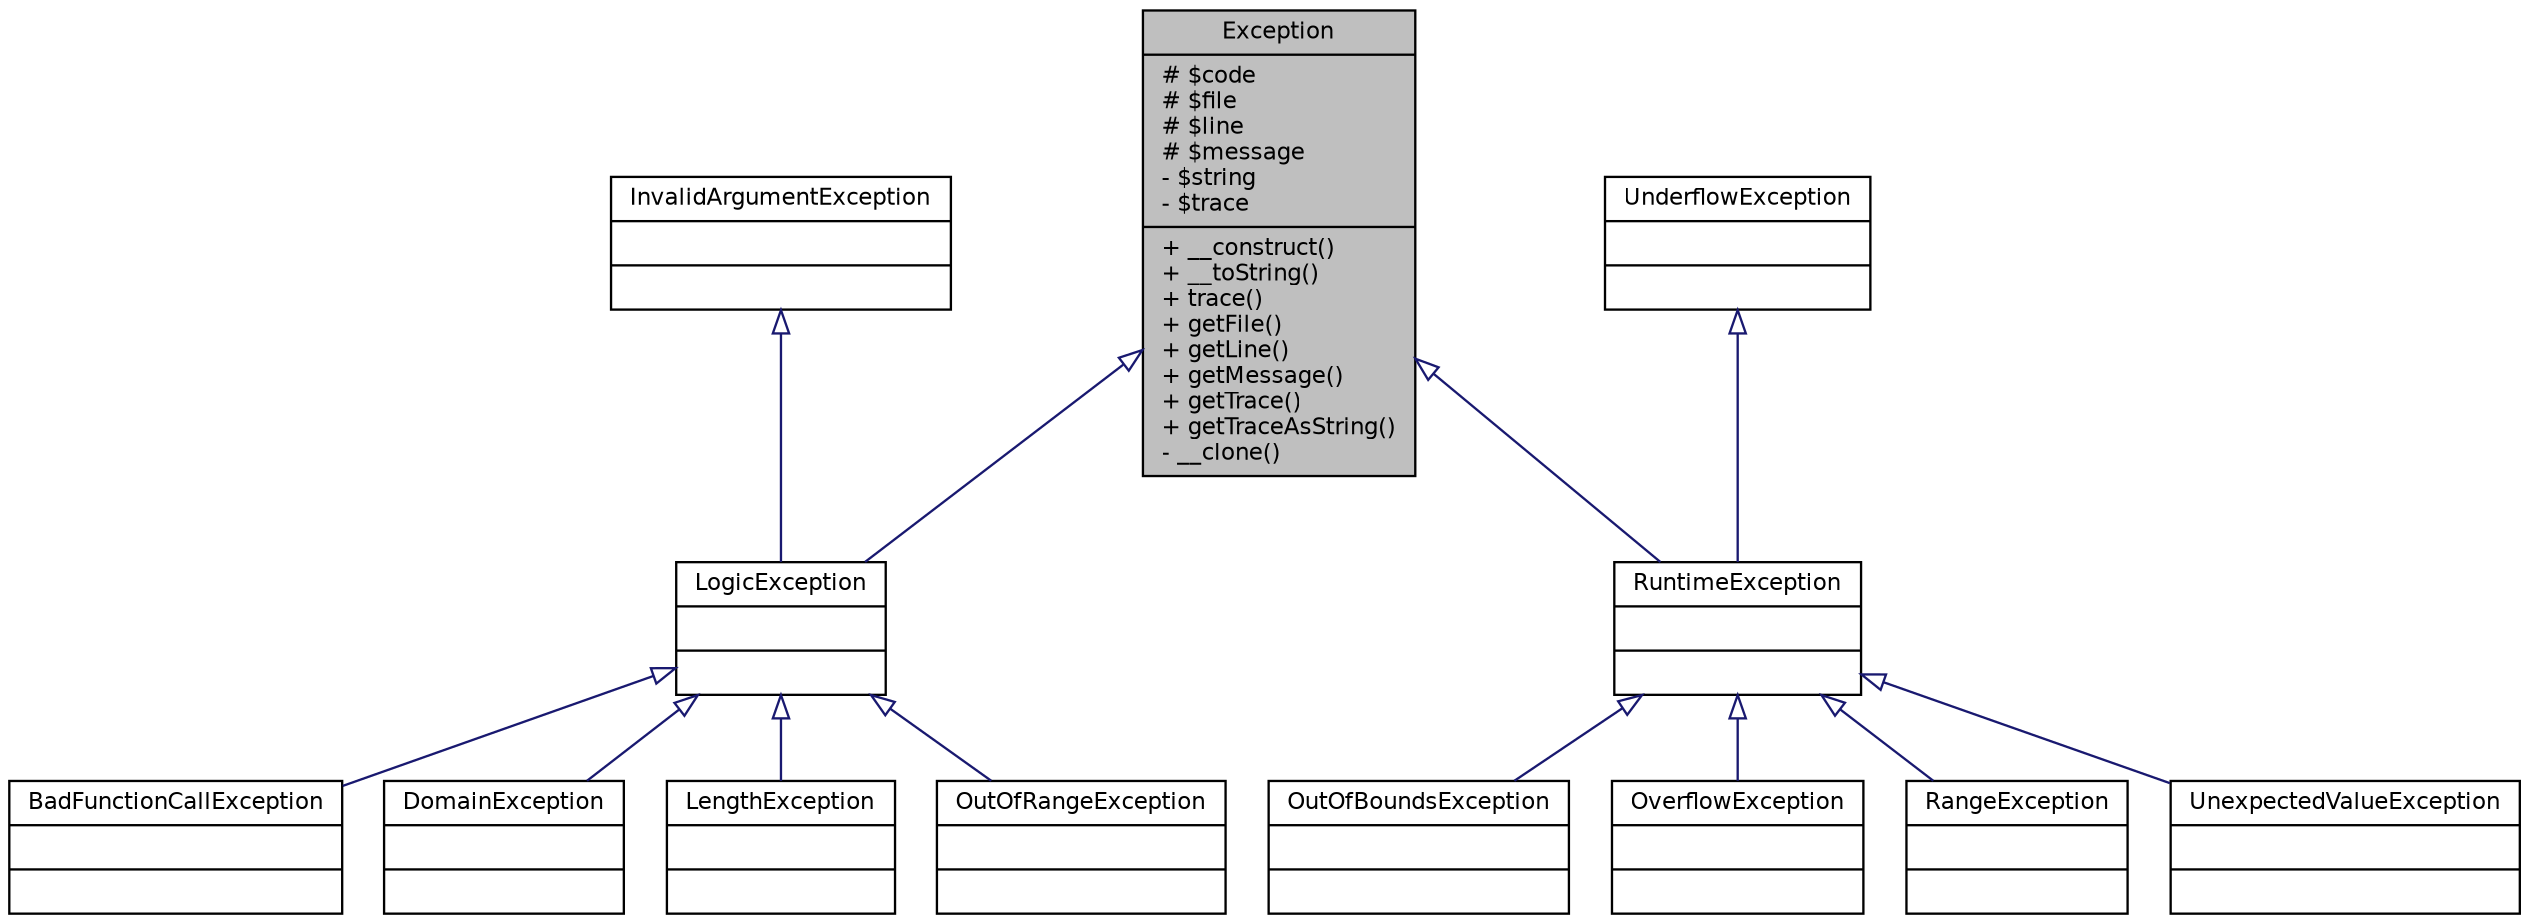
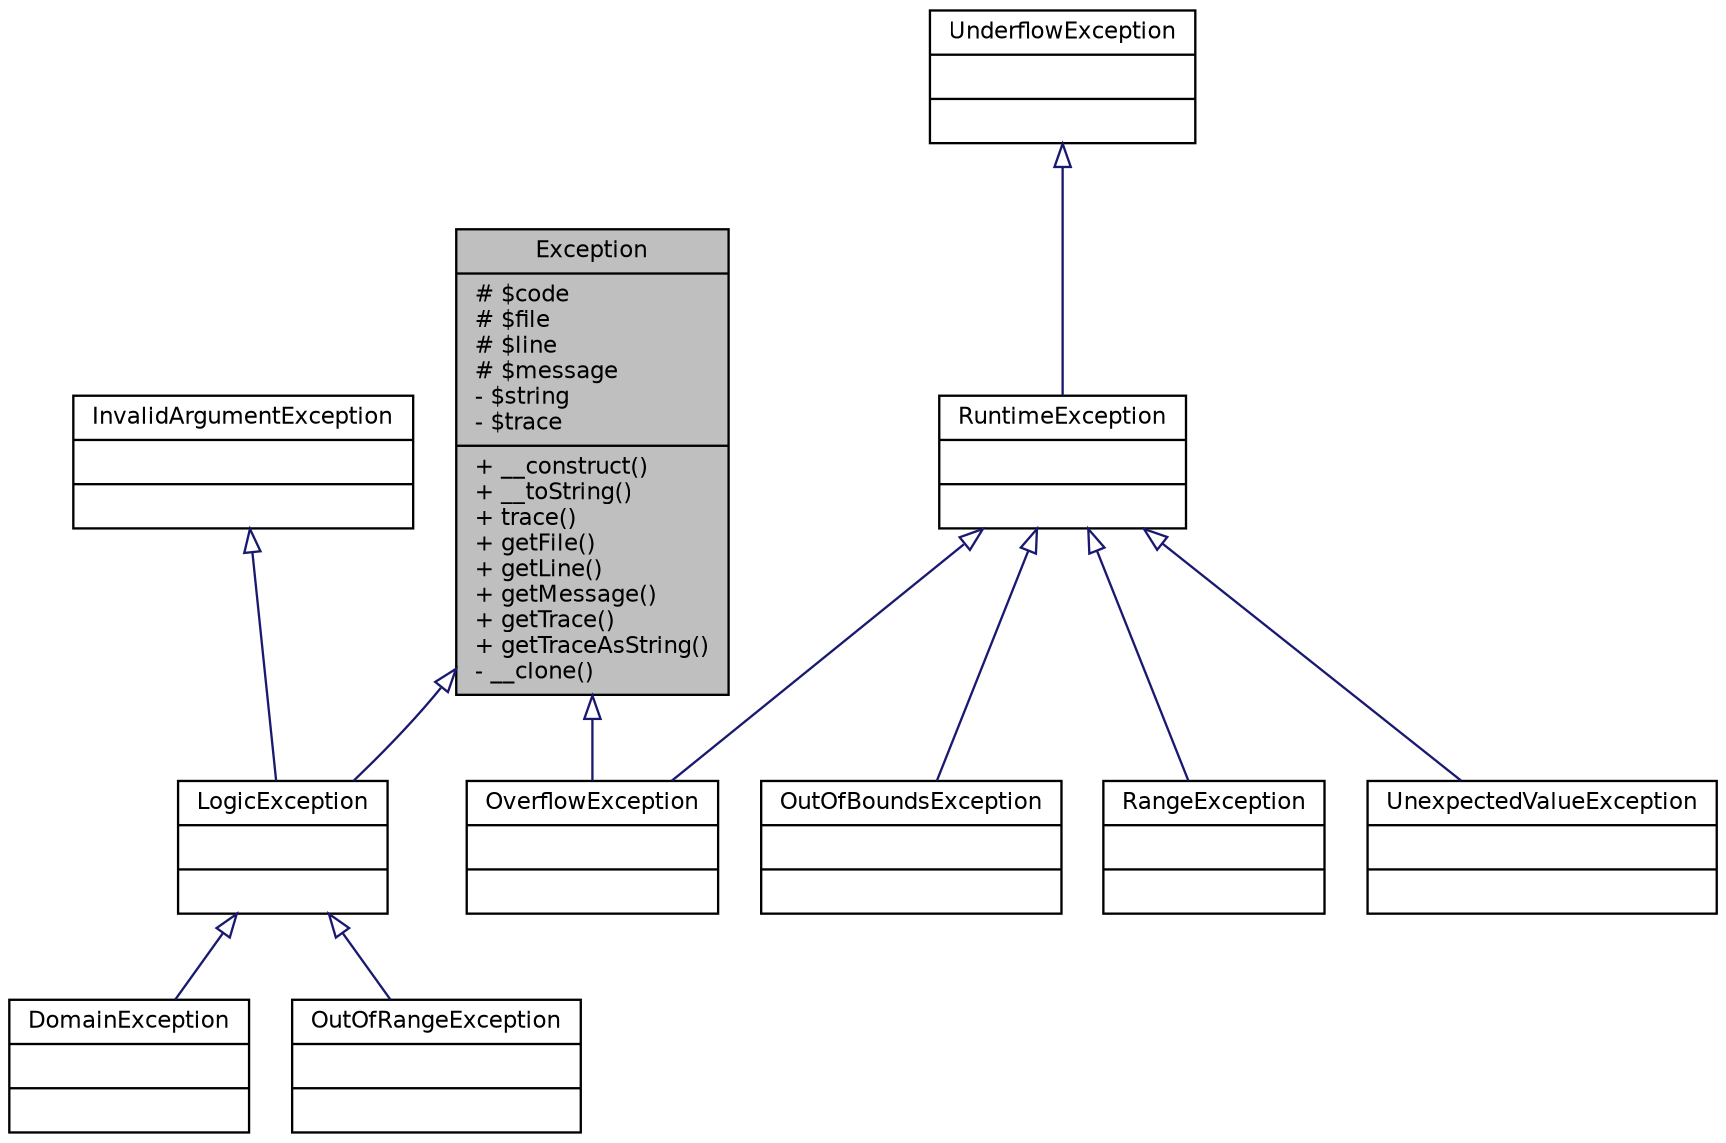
(1547, 468) -> (592, 750)
(176, 847) -> none
(781, 847) -> none
